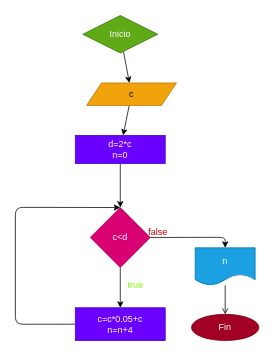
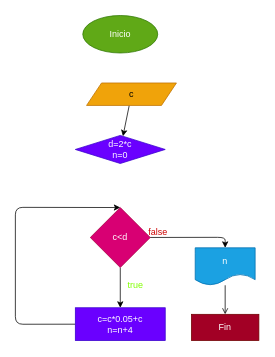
(120, 34) -> (120, 34)
(126, 64) -> none
(120, 149) -> (120, 149)
(120, 183) -> none
(225, 328) -> (225, 328)
